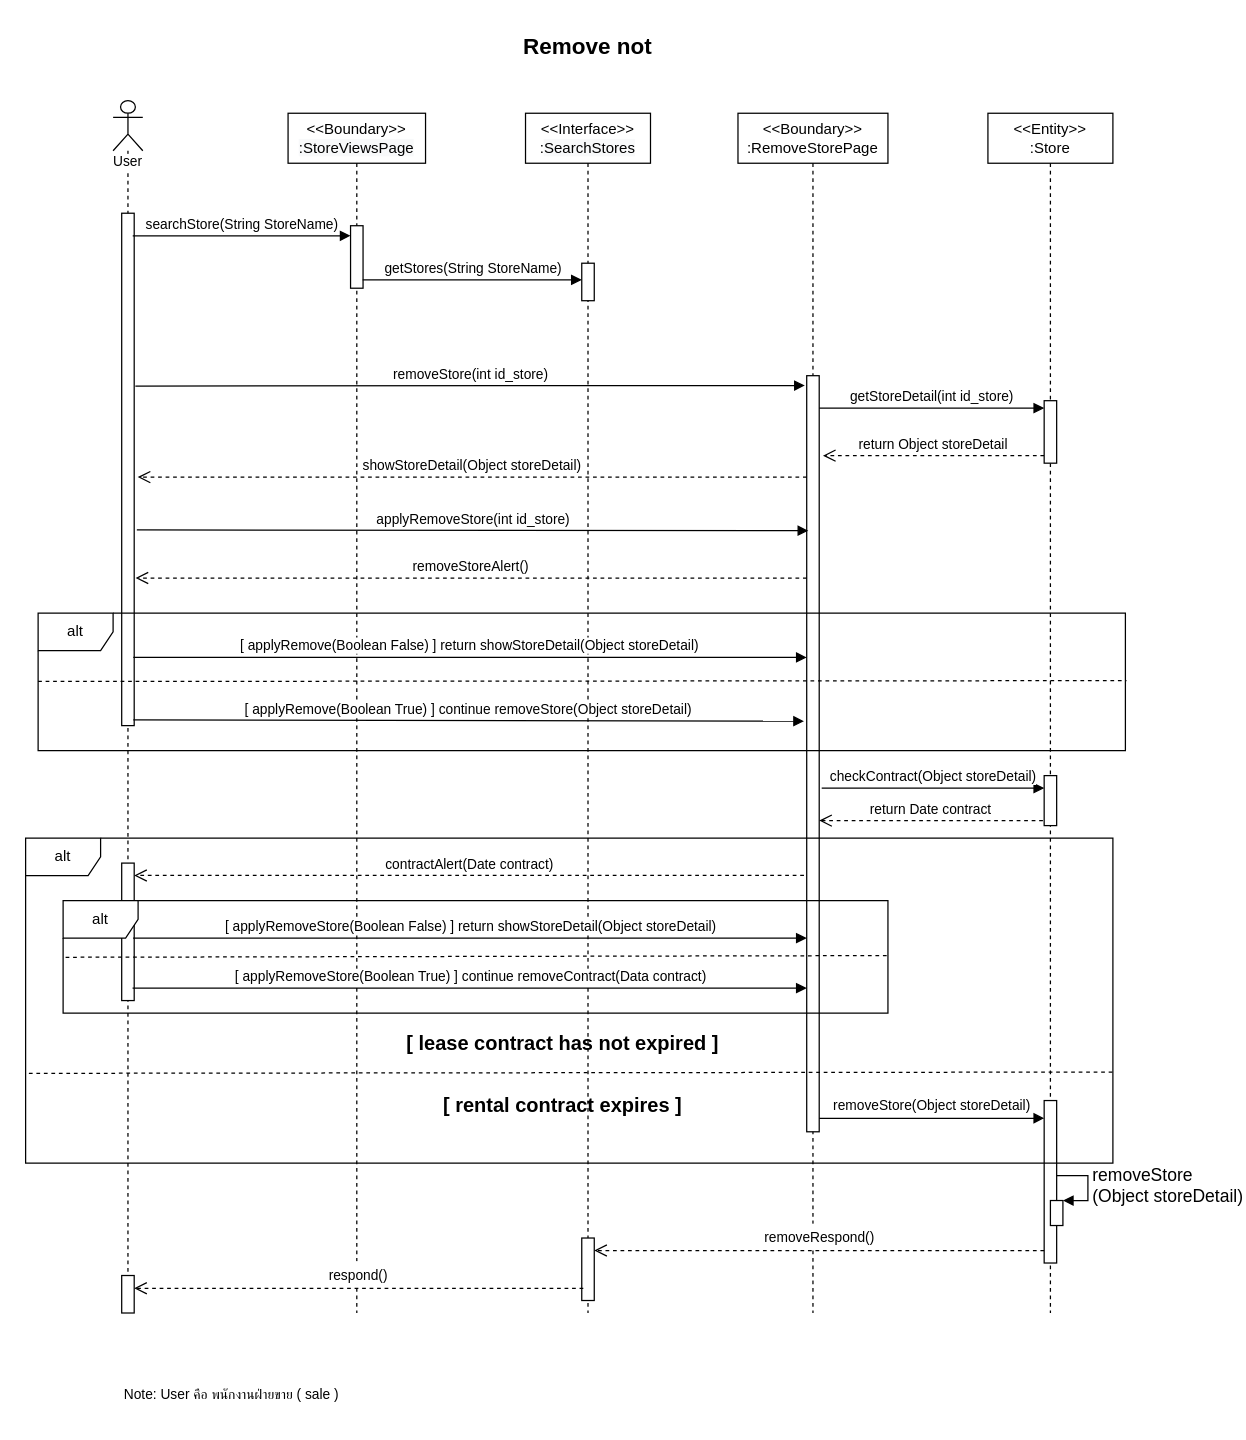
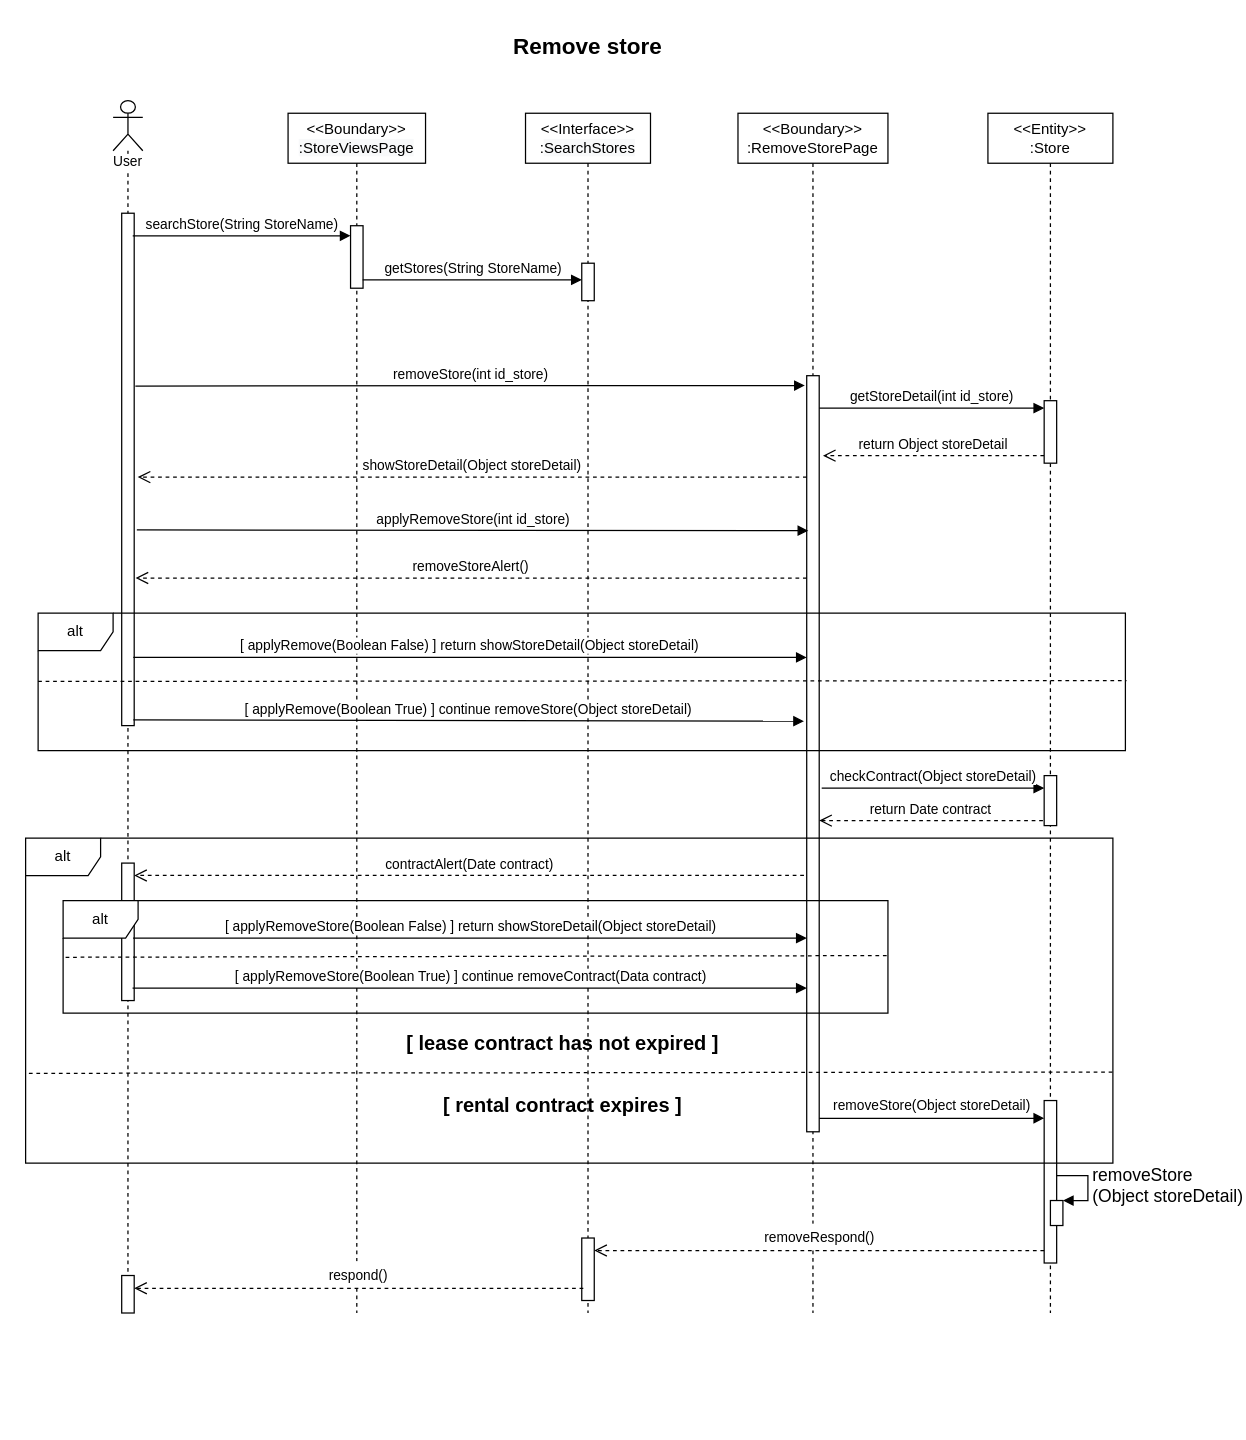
(588, 46) -> (588, 46)
(232, 1394) -> none
